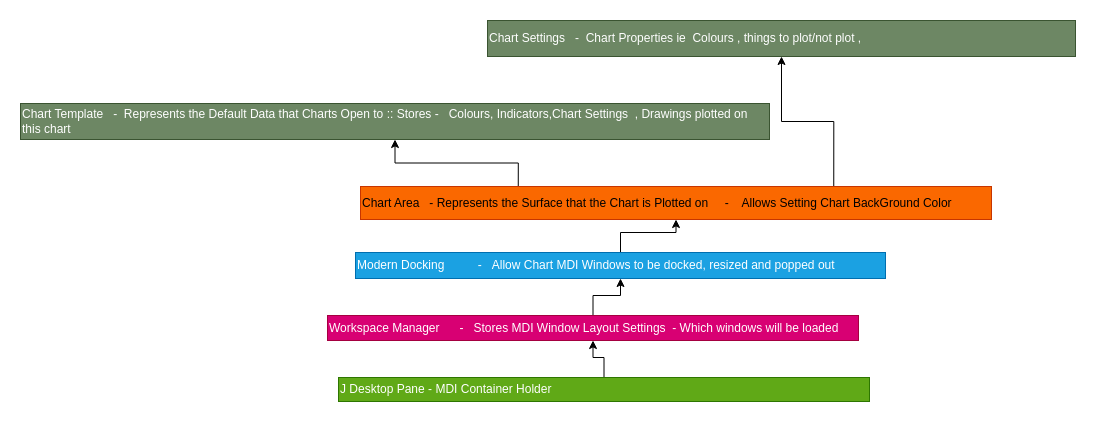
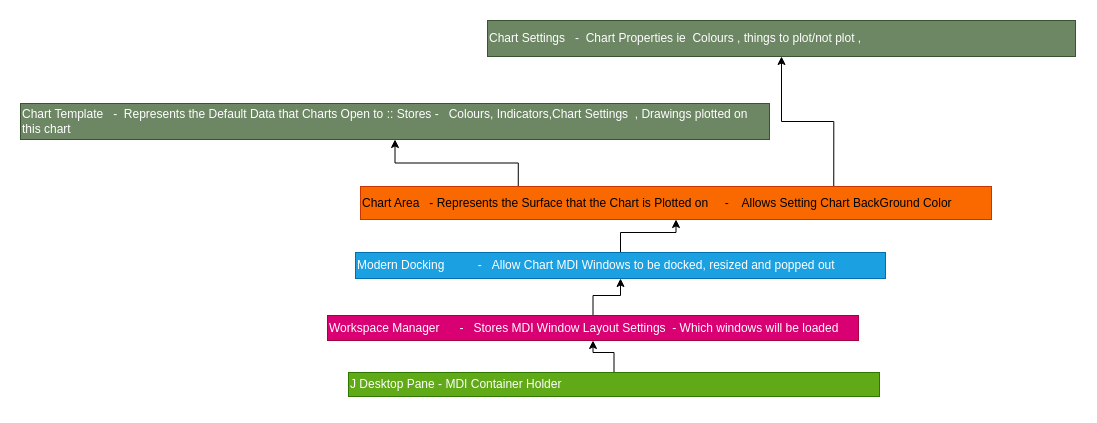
(604, 390) -> (614, 385)
